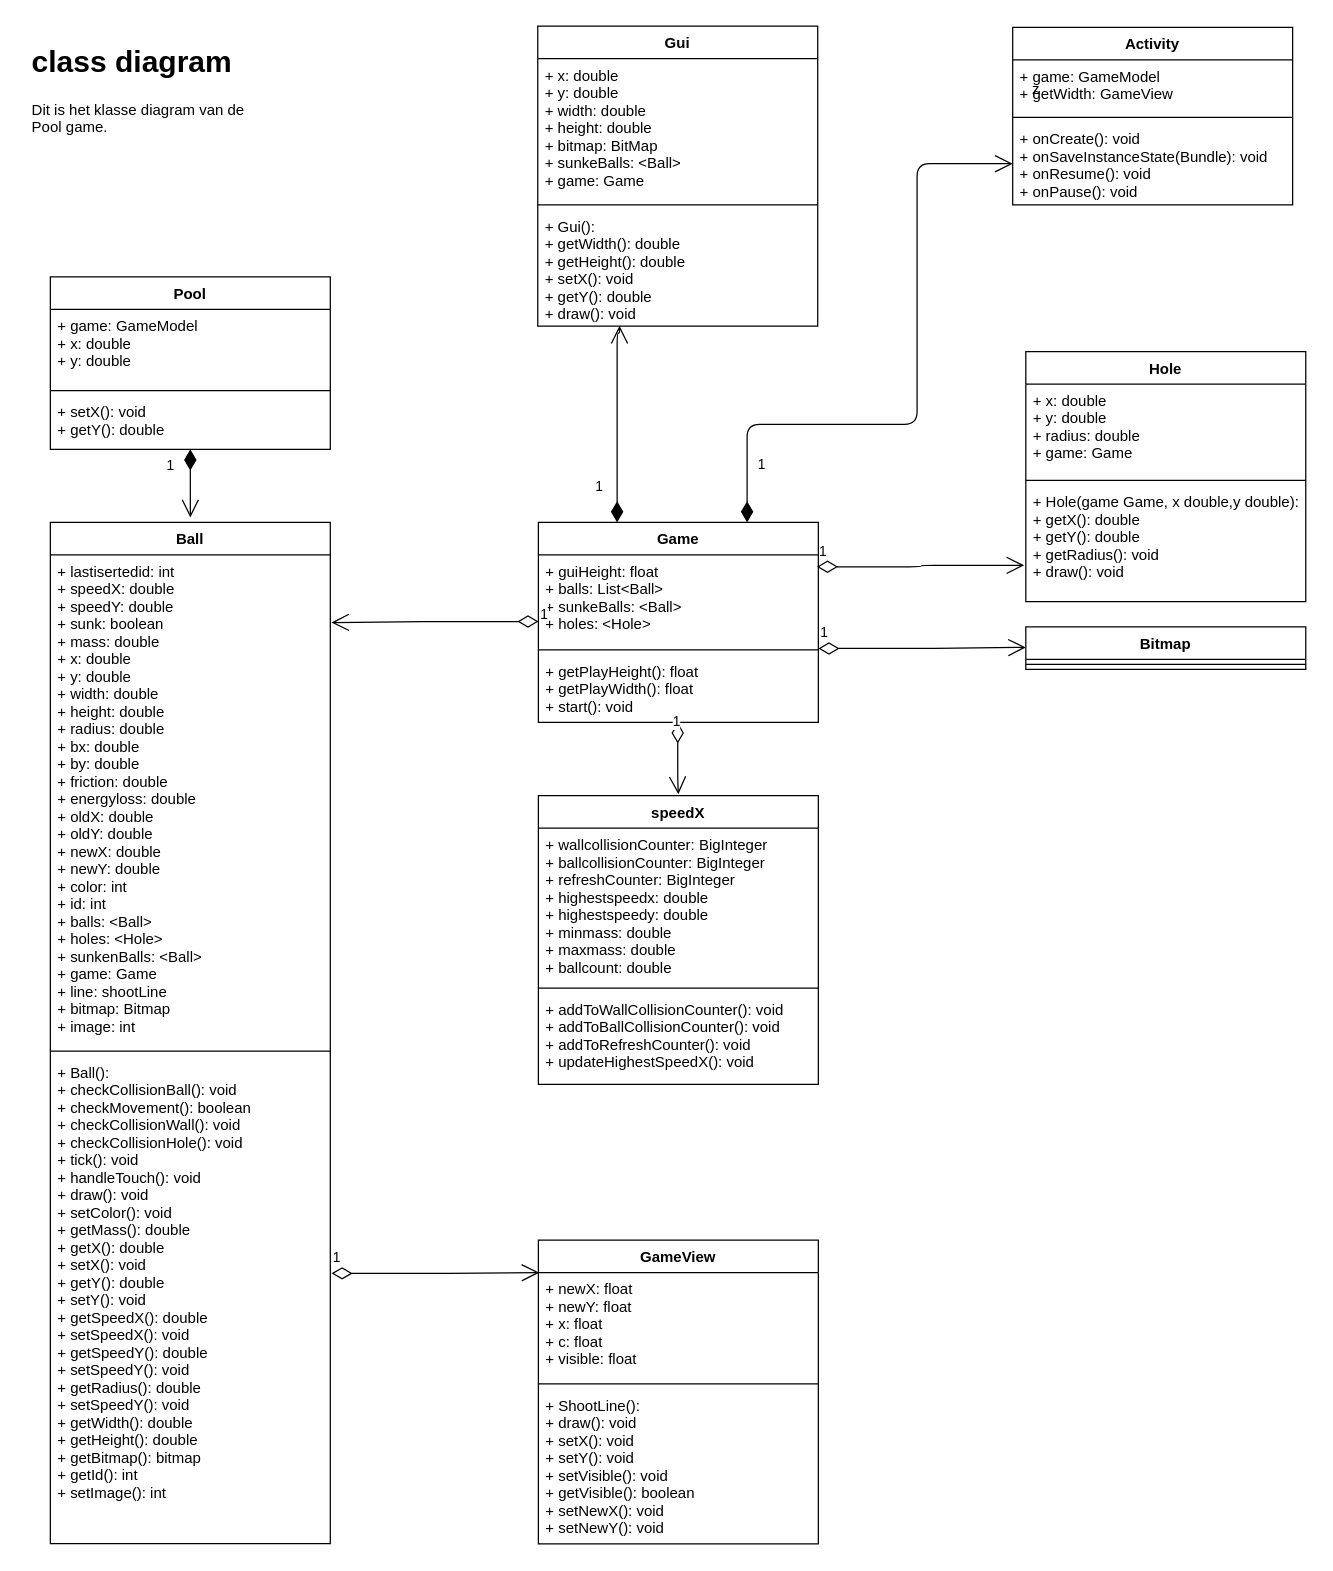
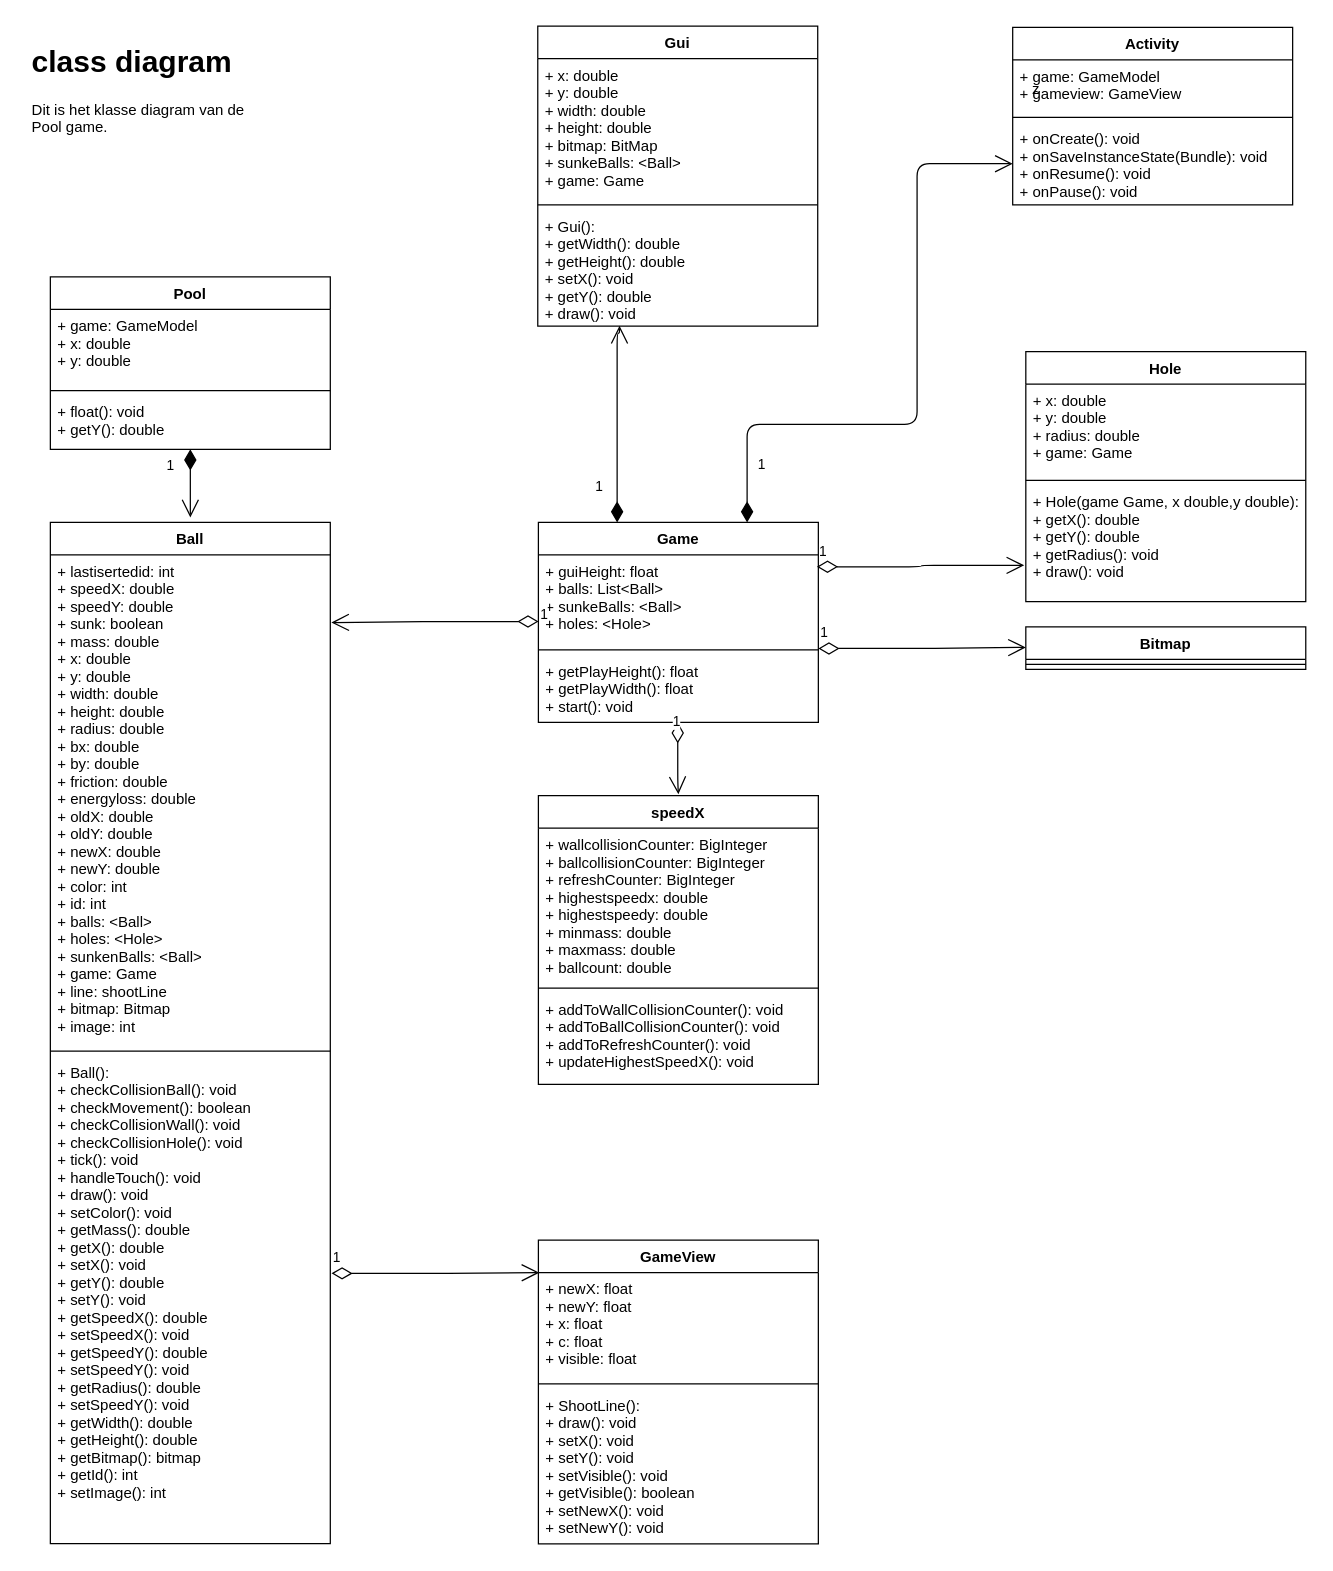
(1083, 77) -> (1083, 77)
(110, 413) -> (112, 413)
